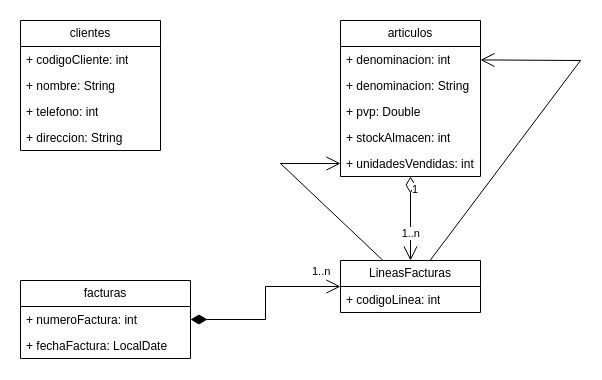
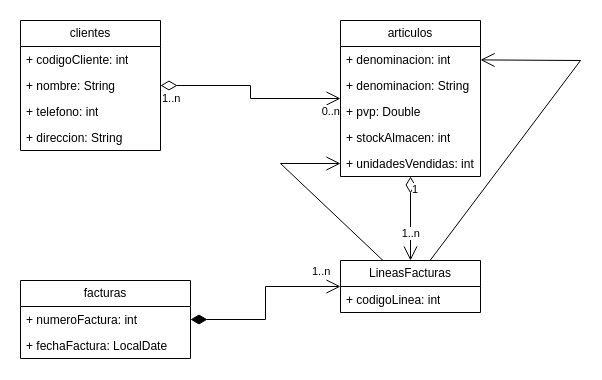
none -> (251, 99)
